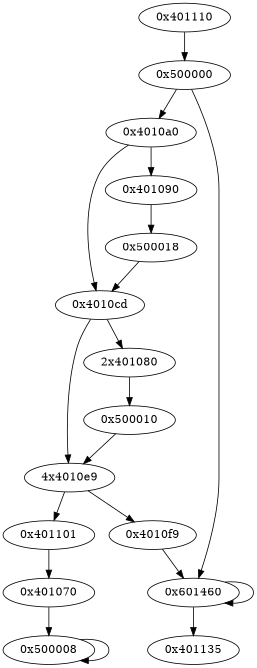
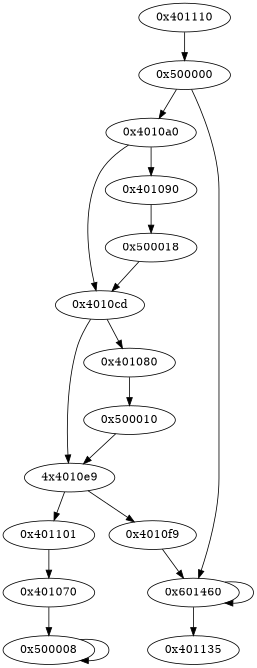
(130, 363) -> (130, 363)
